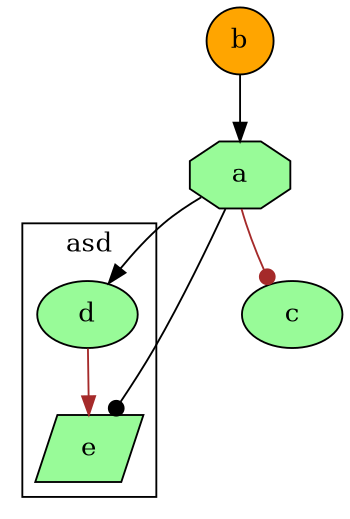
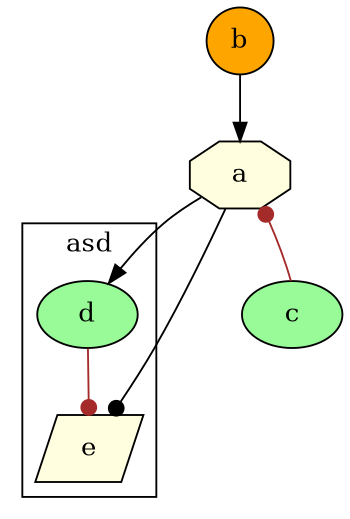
(240, 175) -> (240, 175)
(252, 240) -> (281, 251)
(88, 374) -> (88, 374)
(89, 449) -> (89, 449)
